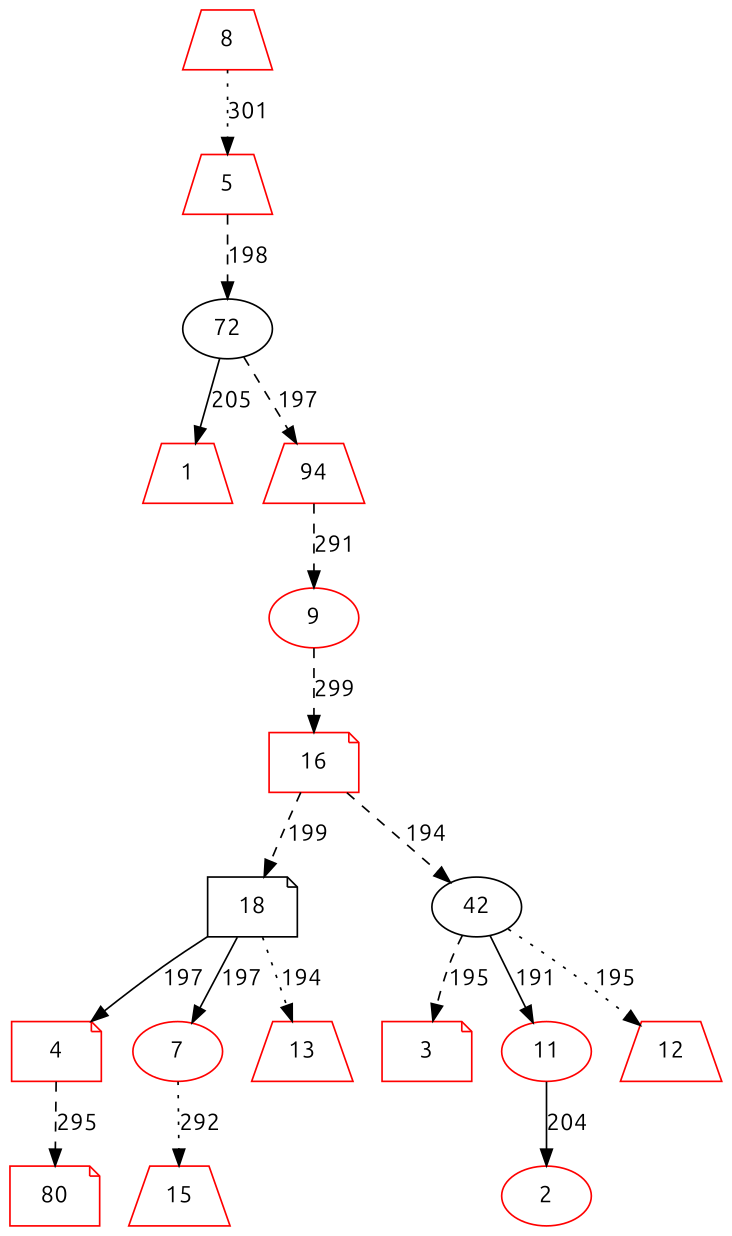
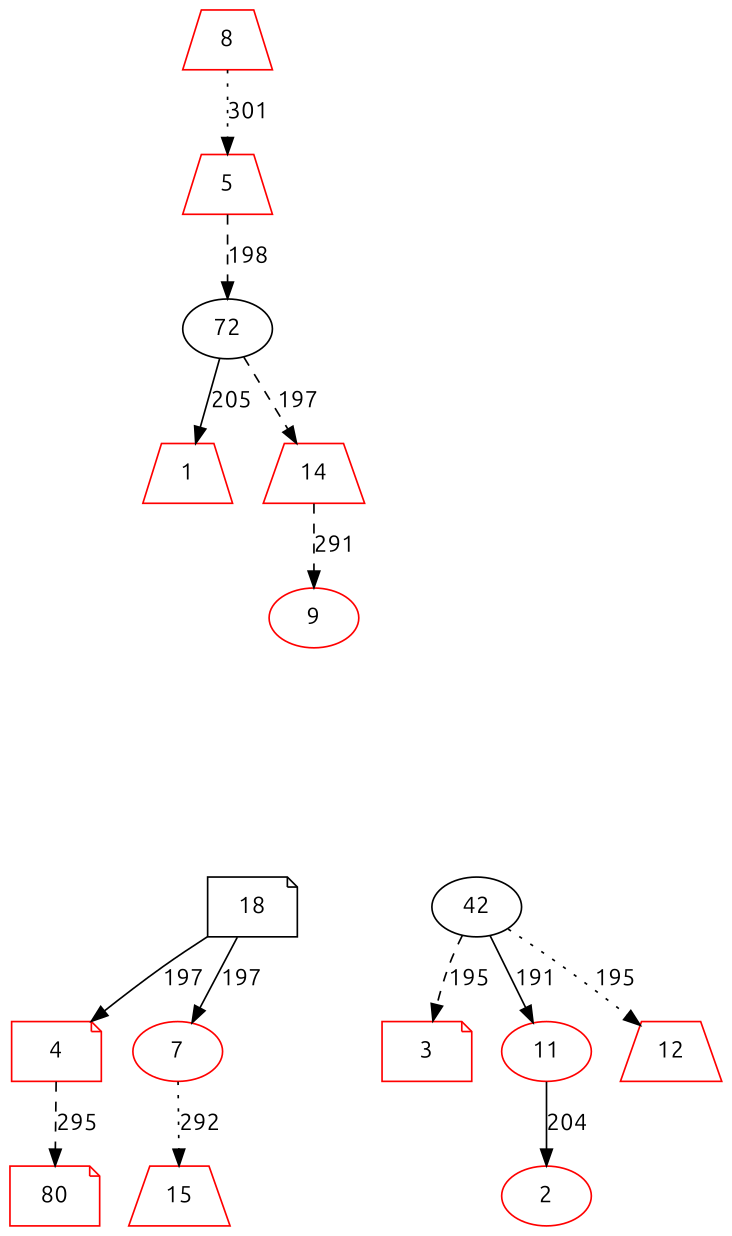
(314, 473) -> (314, 473)
(314, 762) -> none
(302, 1051) -> none
